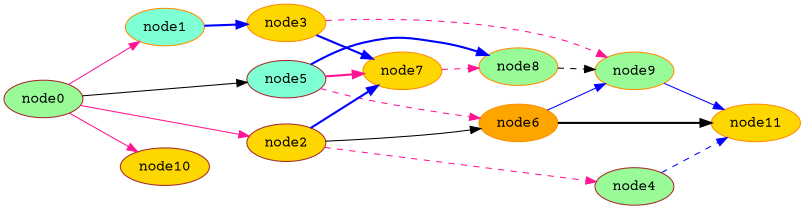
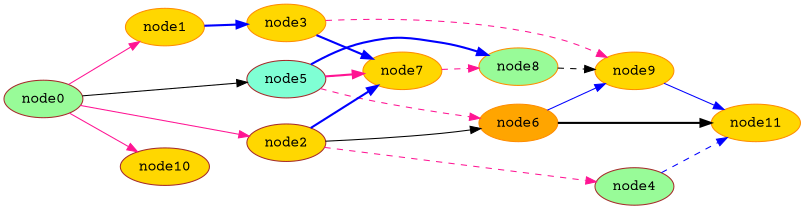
(165, 27) -> (165, 27)
(634, 71) -> (634, 71)
